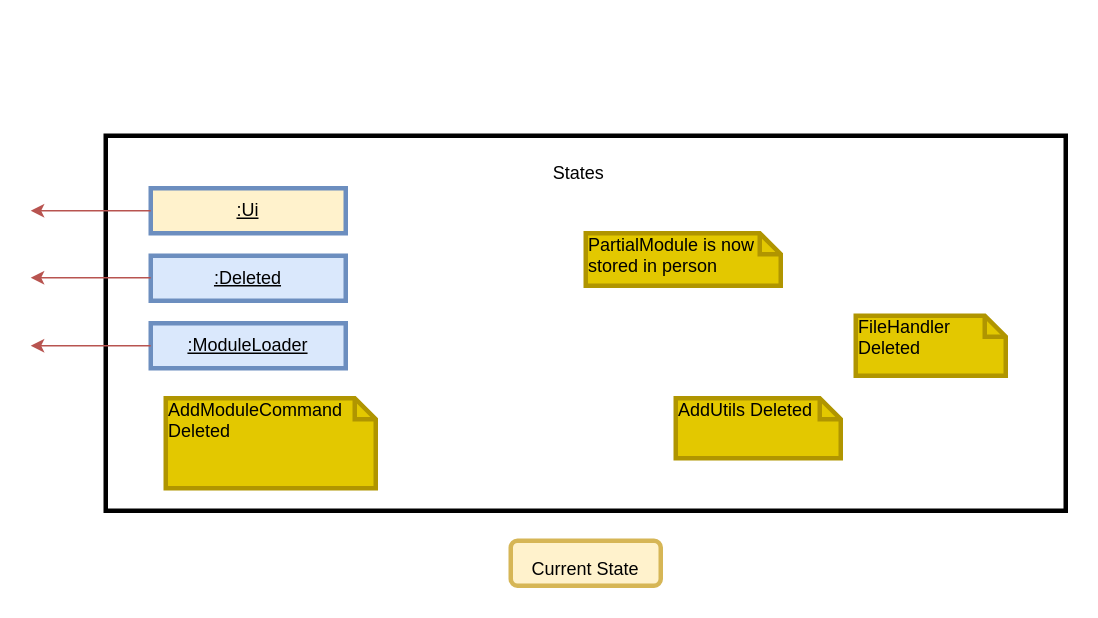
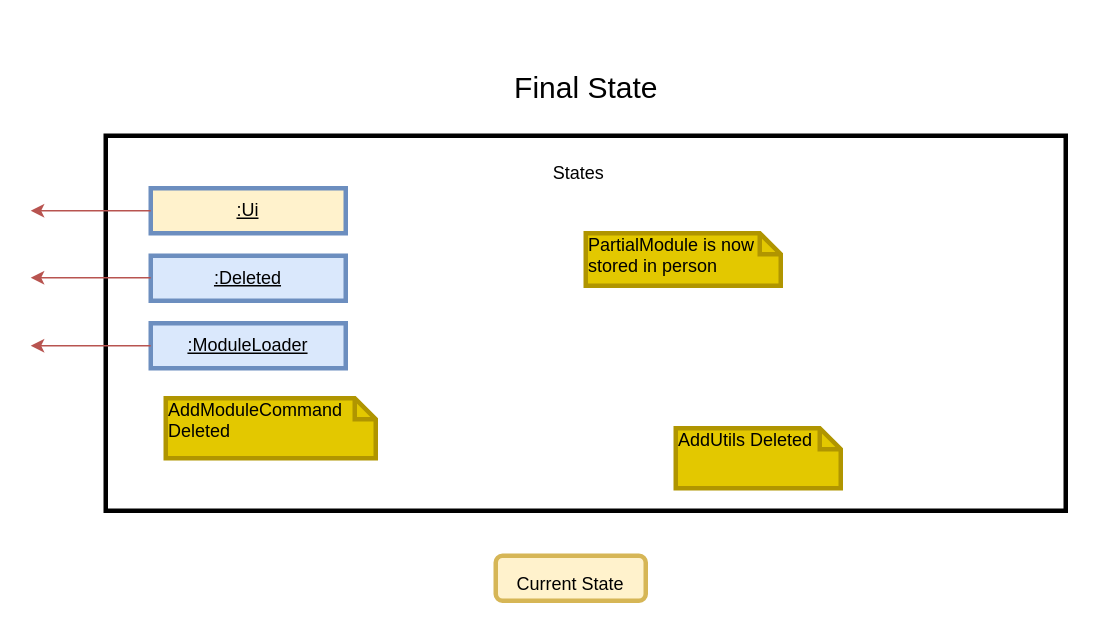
none -> (586, 76)
(931, 346) -> none
(758, 428) -> (758, 458)
(271, 443) -> (271, 428)
(586, 563) -> (571, 578)
